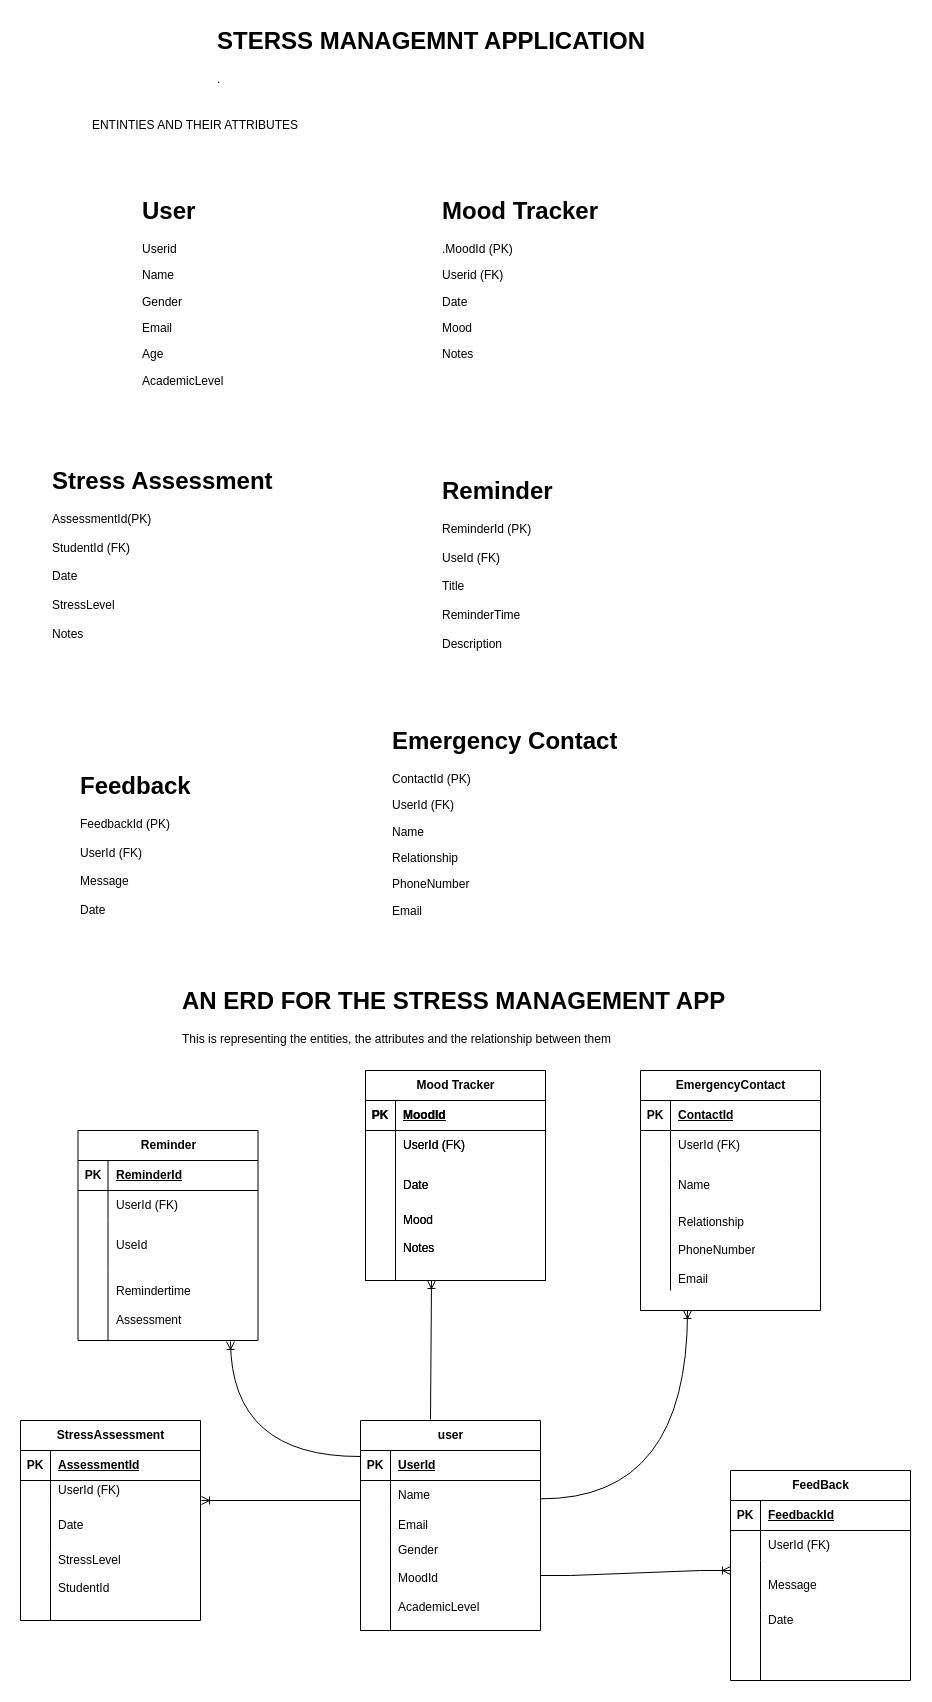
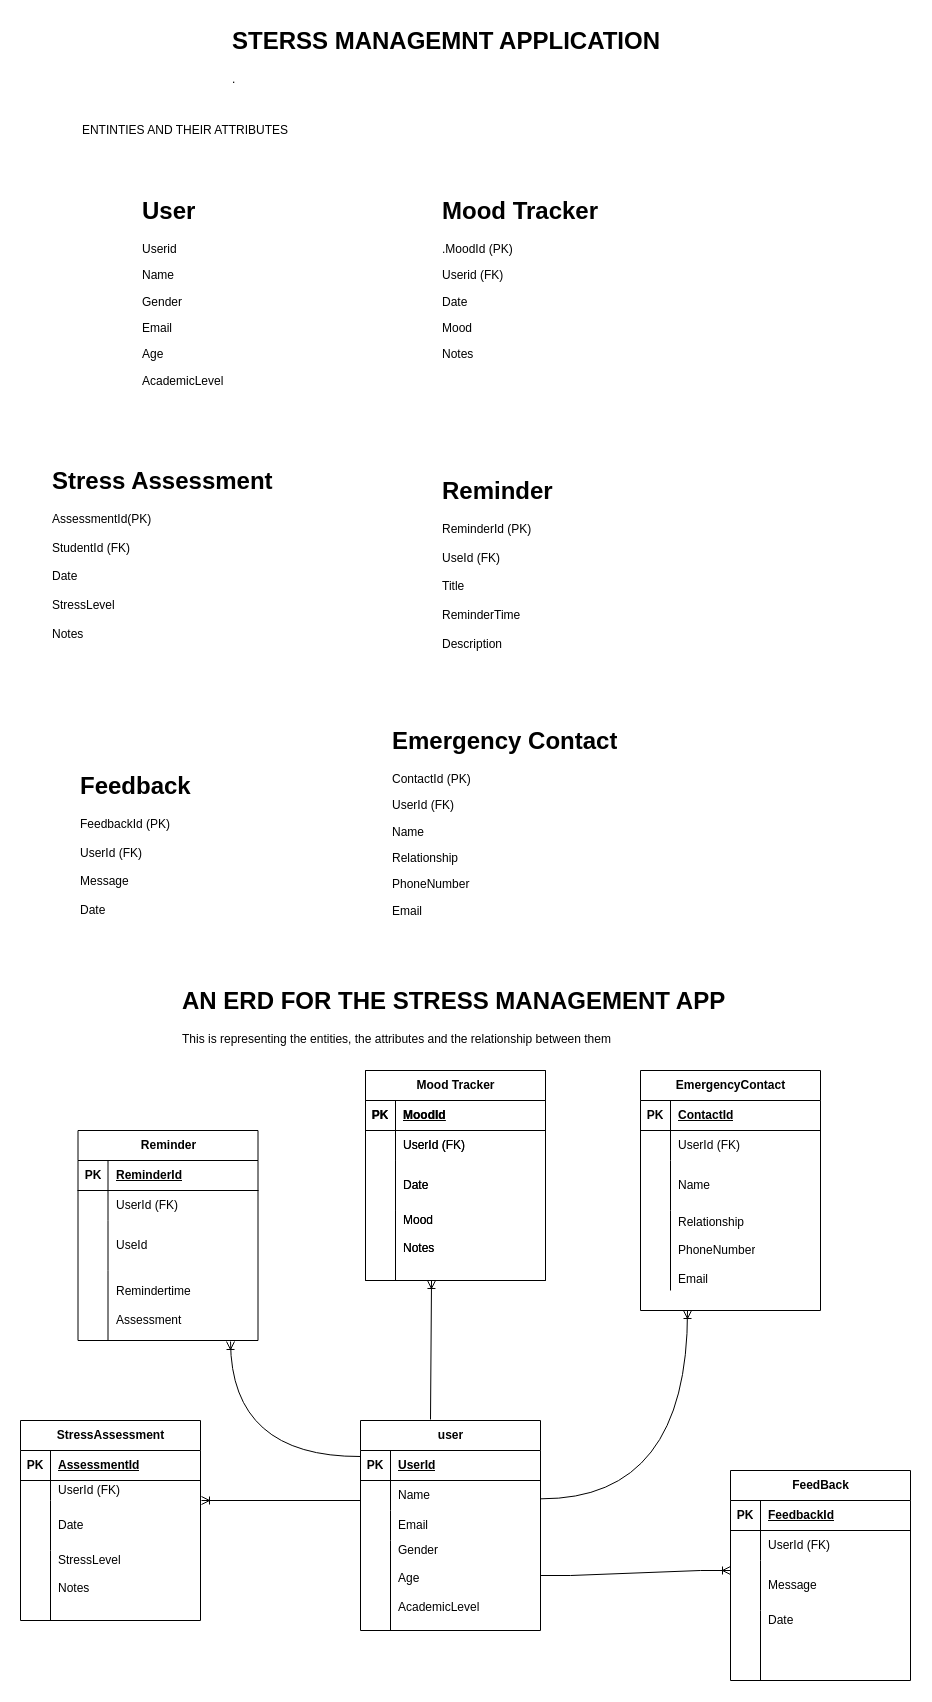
(451, 51) -> (466, 51)
(196, 126) -> (186, 131)
(94, 1586) -> (94, 1586)
(439, 1586) -> (439, 1586)
